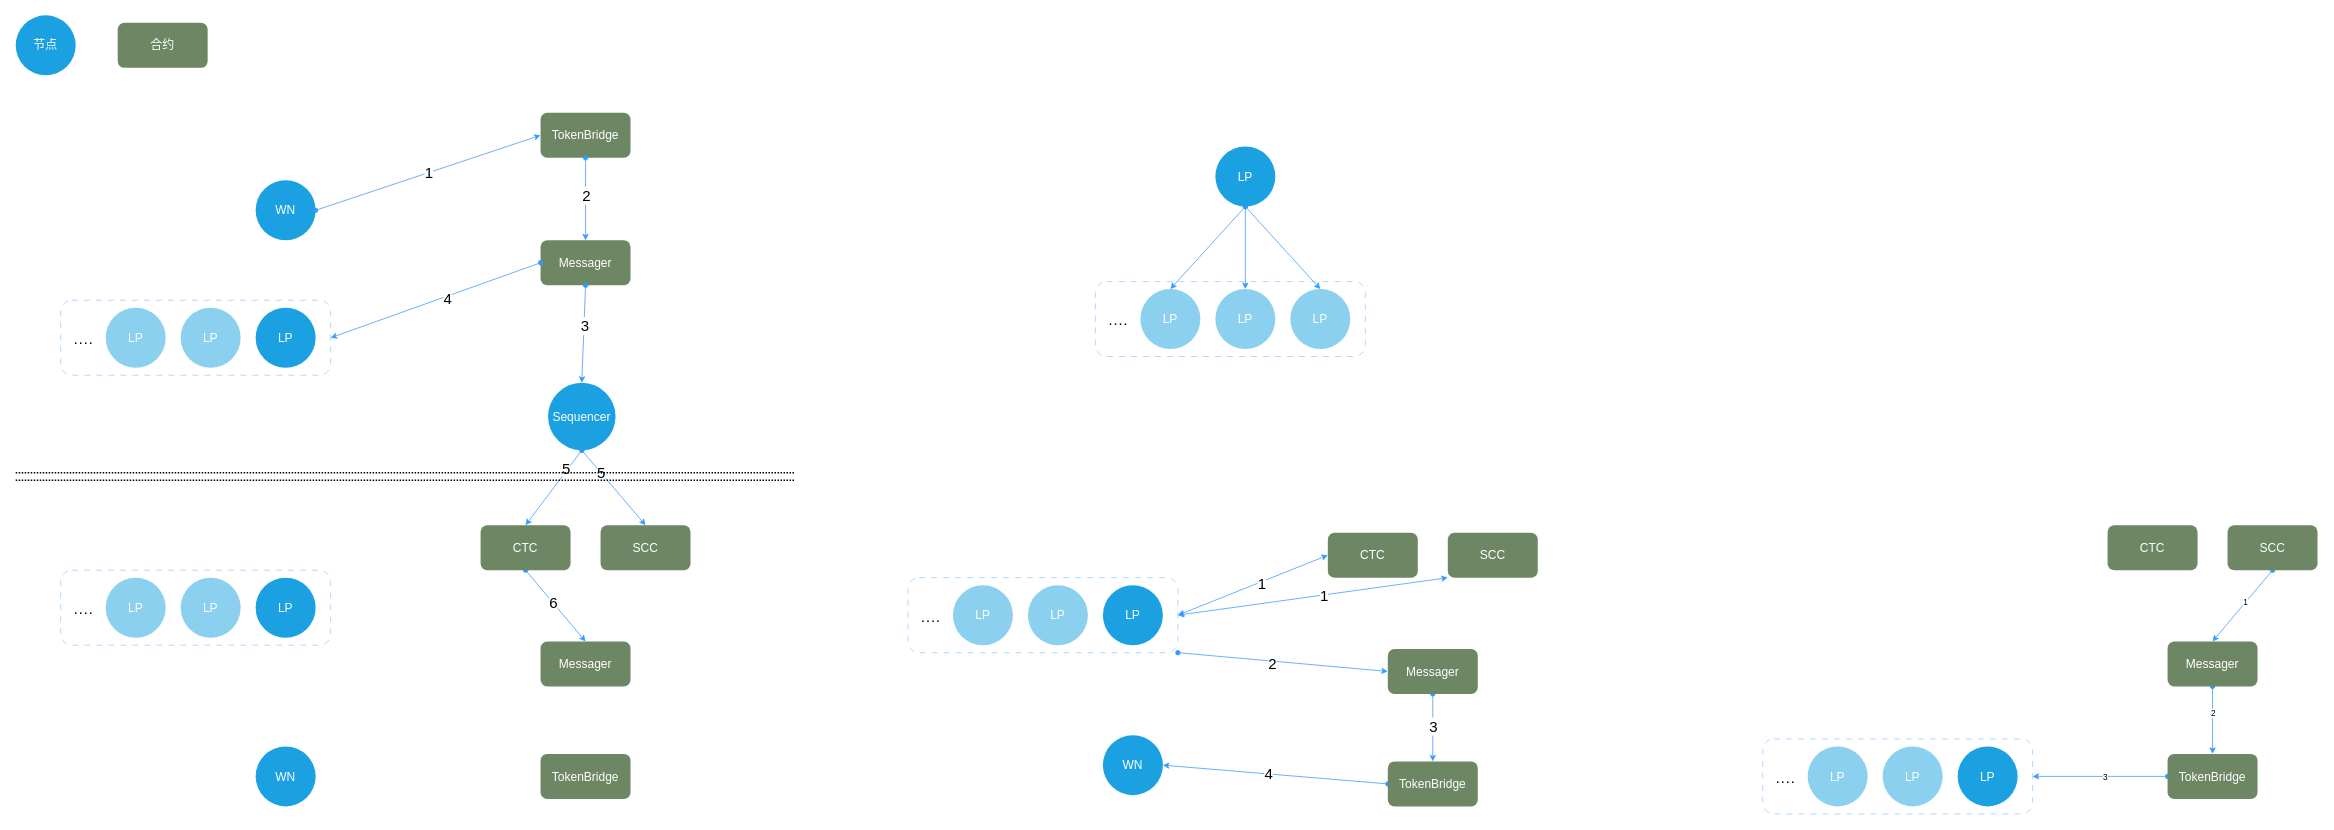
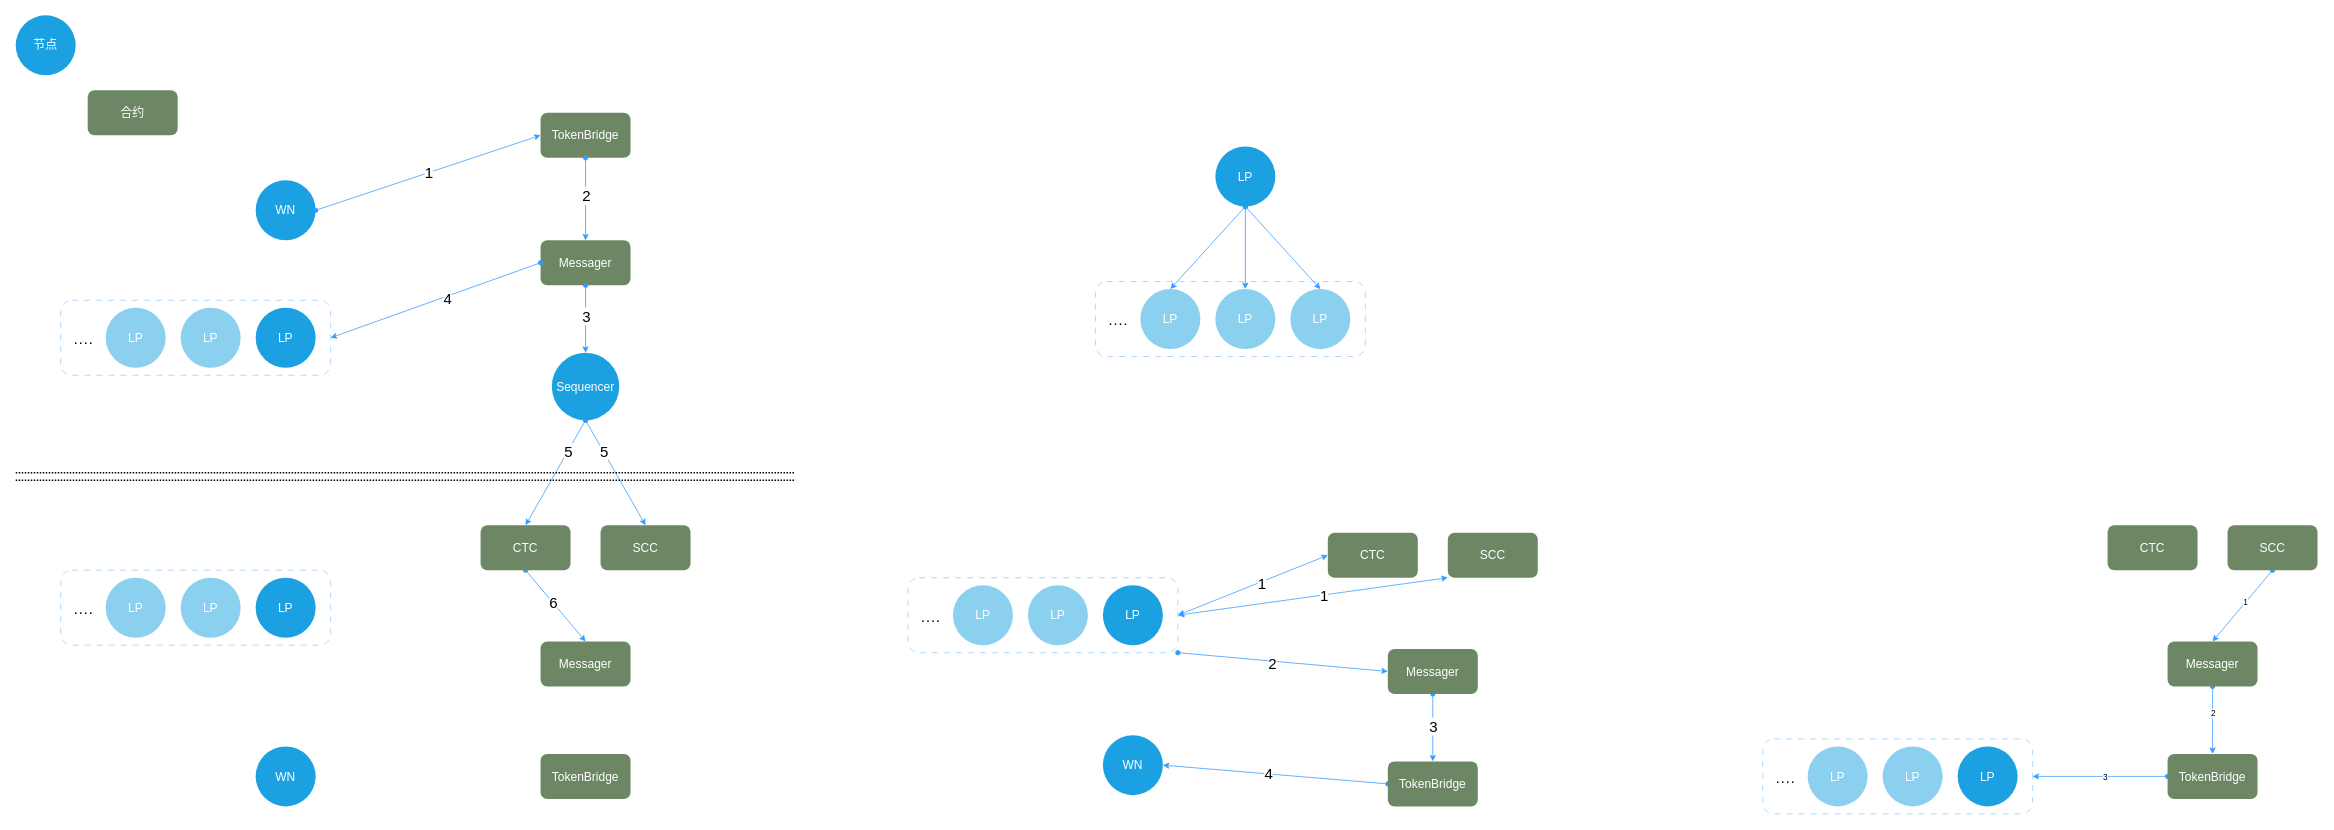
(162, 45) -> (132, 113)
(582, 417) -> (585, 387)
